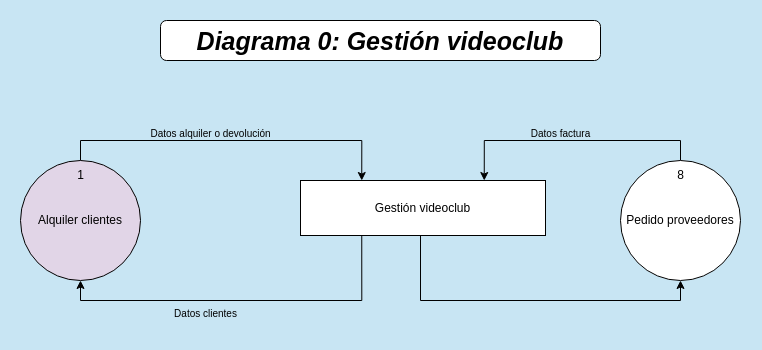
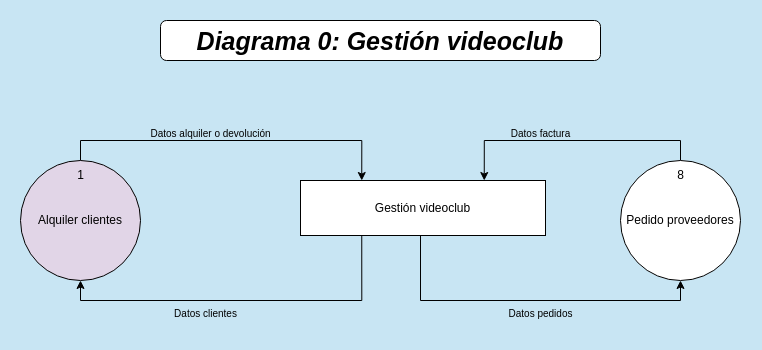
(561, 134) -> (541, 134)
none -> (541, 314)
